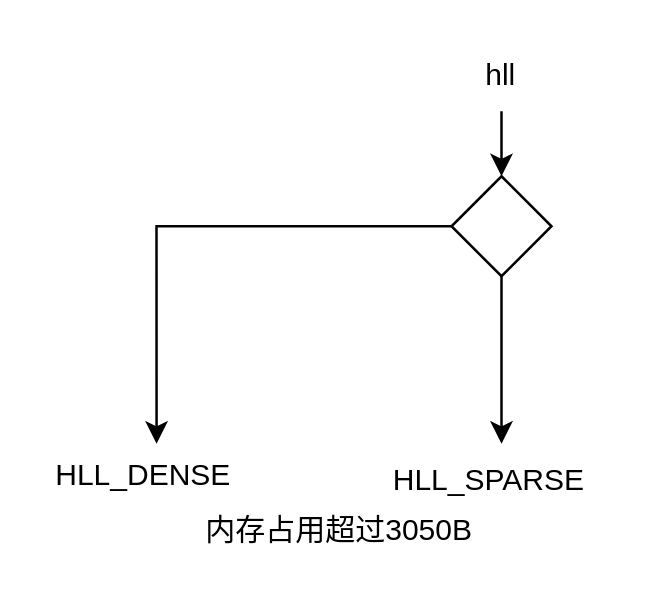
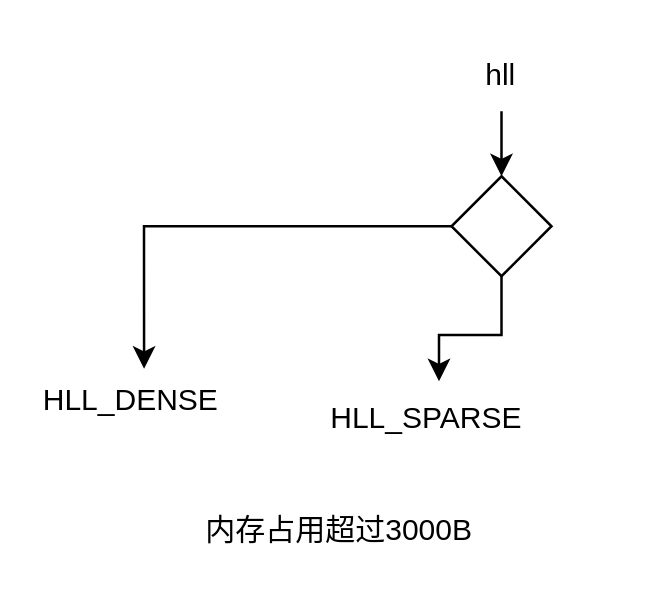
(164, 476) -> (151, 401)
(501, 481) -> (439, 419)
(338, 532) -> (338, 532)
